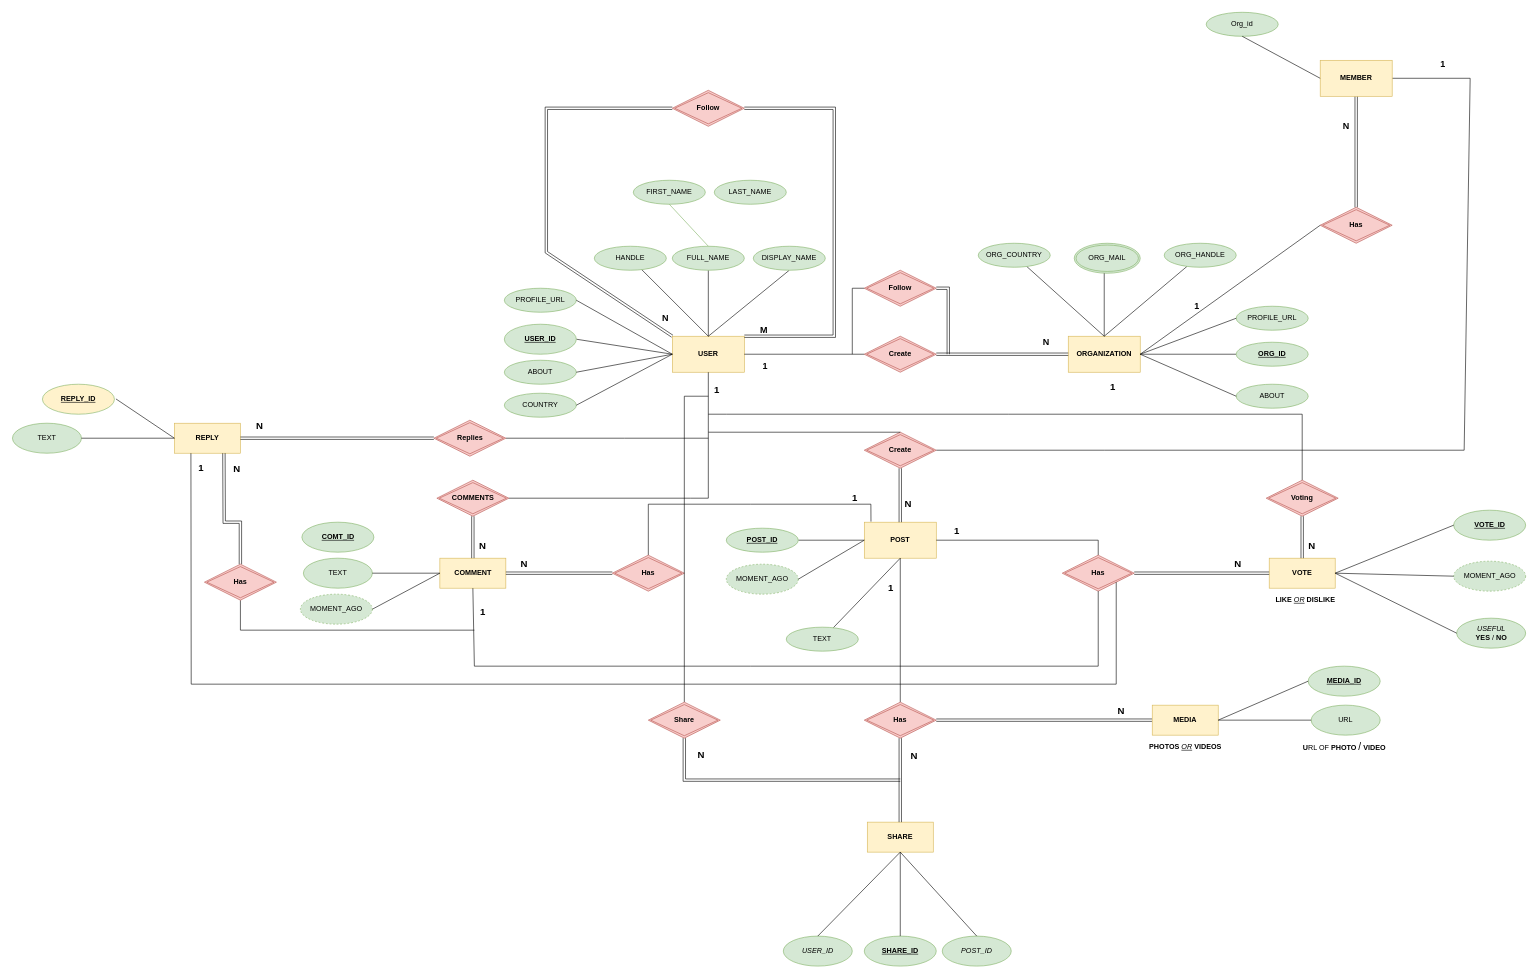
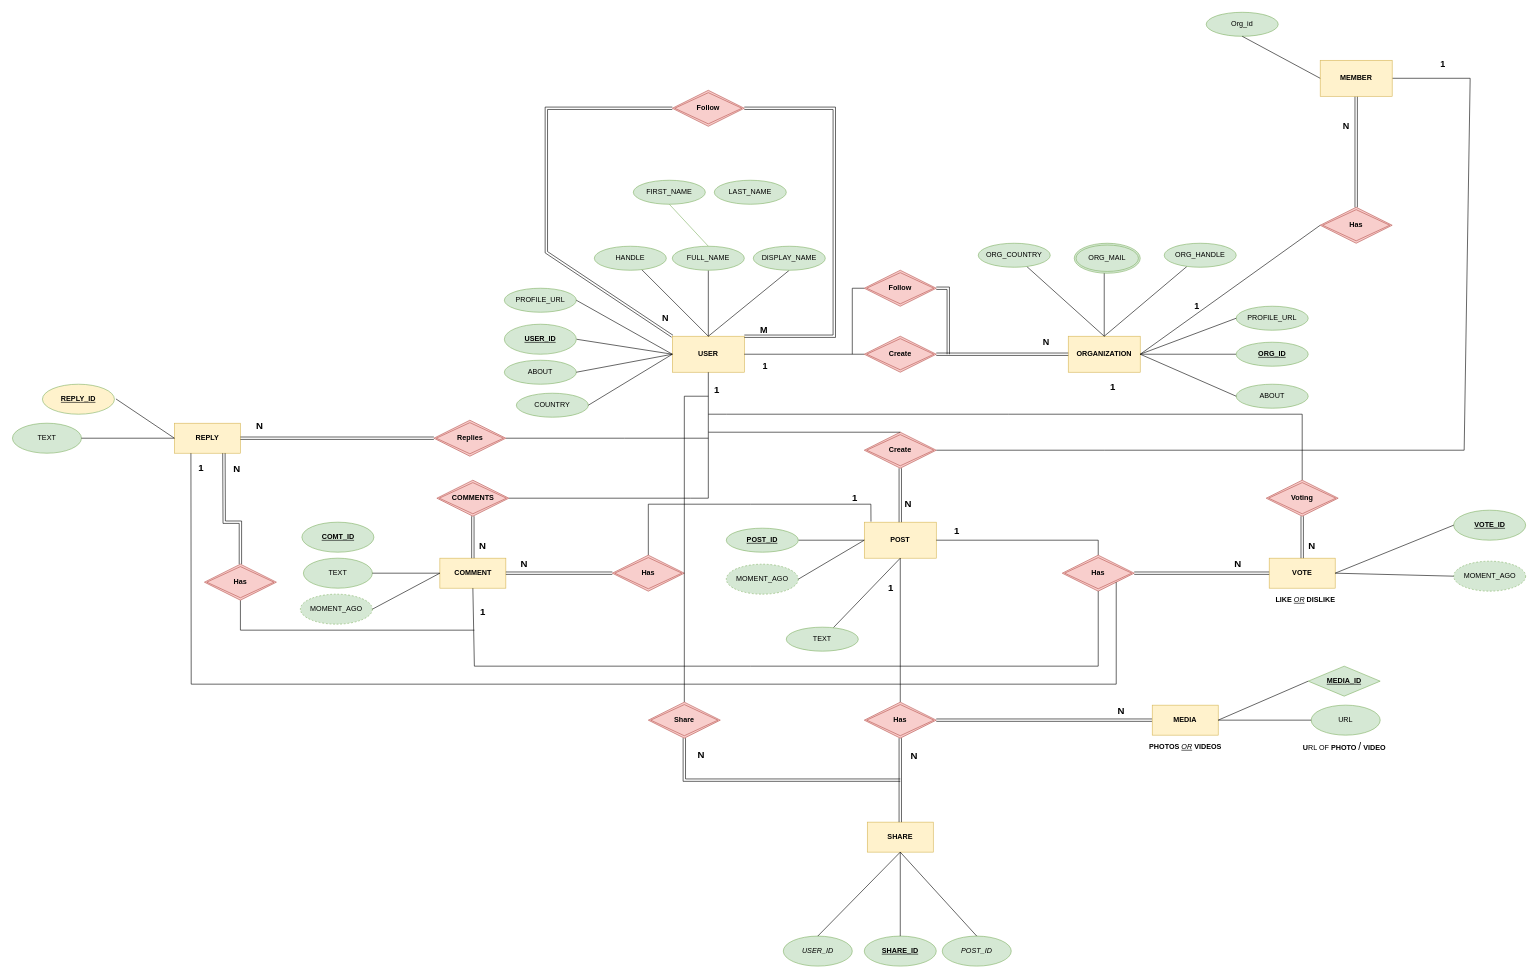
(540, 405) -> (552, 405)
(1397, 604) -> none
(1491, 633) -> none
(1344, 681) -> (1344, 681)
